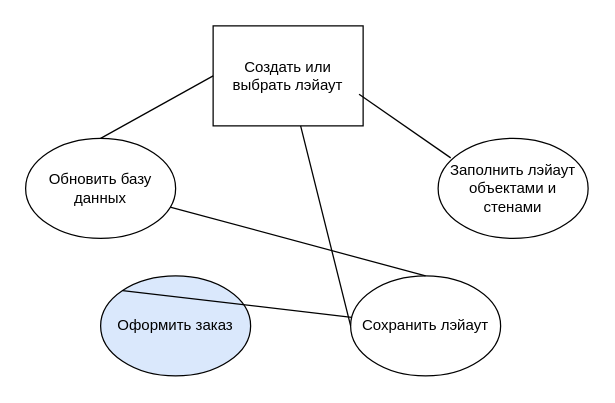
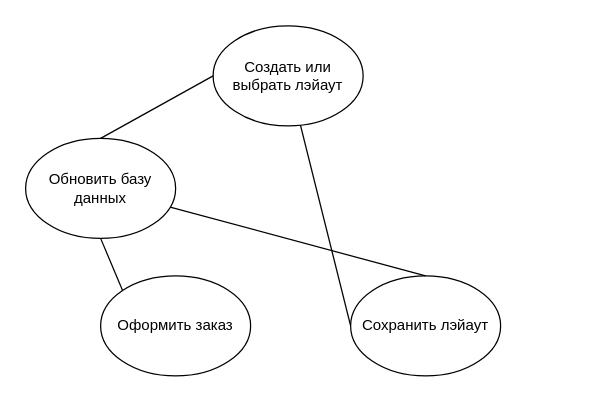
(288, 76) -> (288, 76)
(405, 126) -> none
(513, 188) -> none
(237, 304) -> (112, 264)
(176, 326) -> (176, 326)
